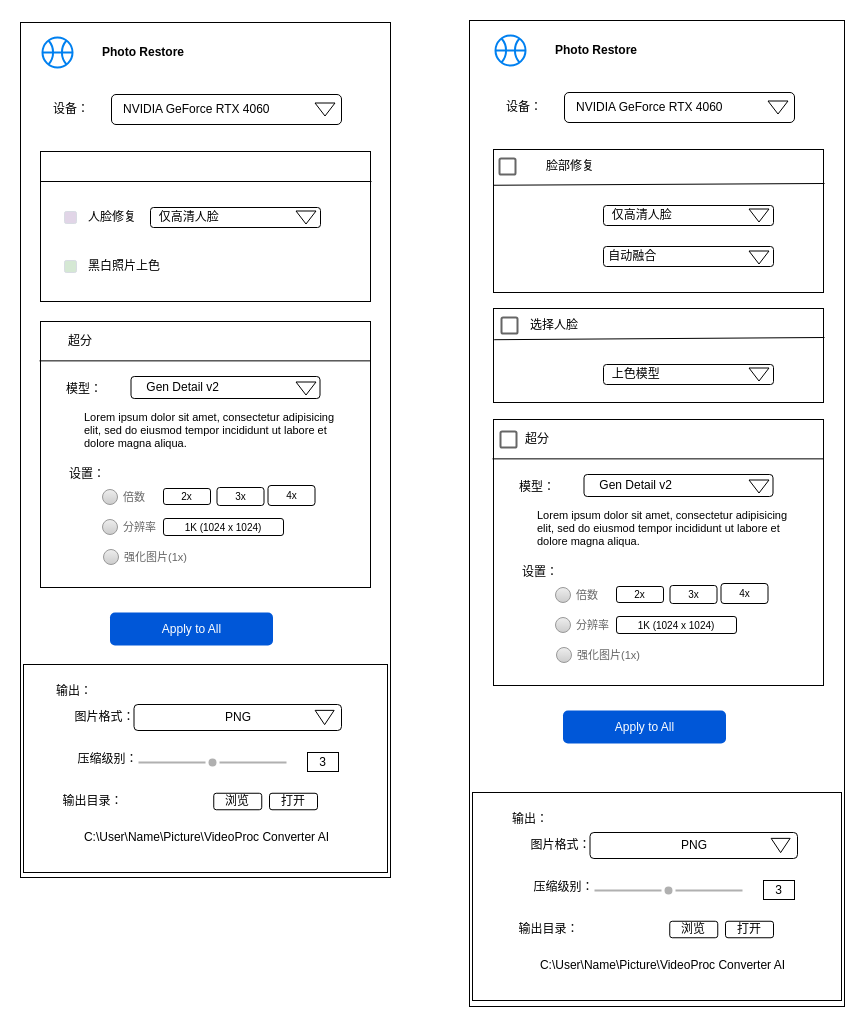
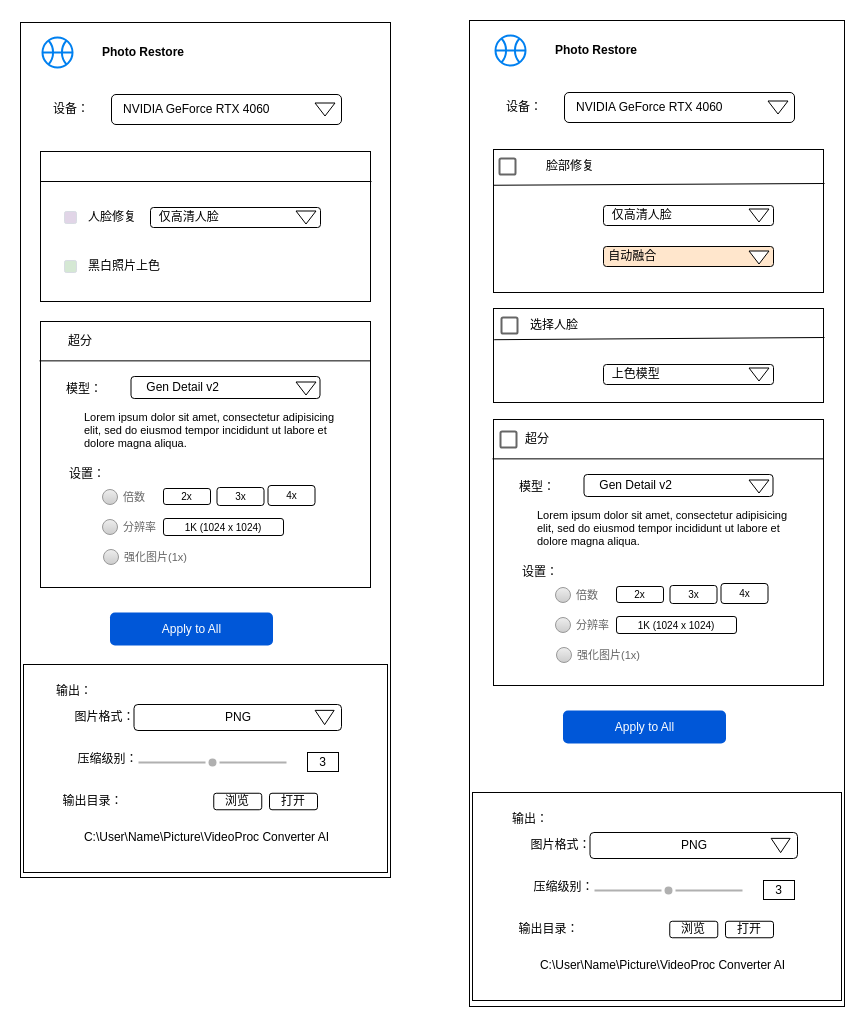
(689, 257) -> (689, 257)
